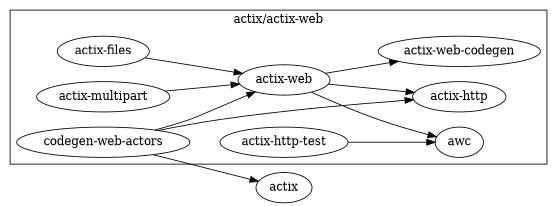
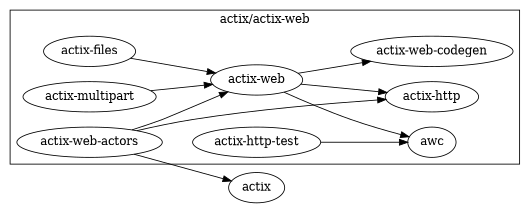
(103, 142) -> (90, 142)
